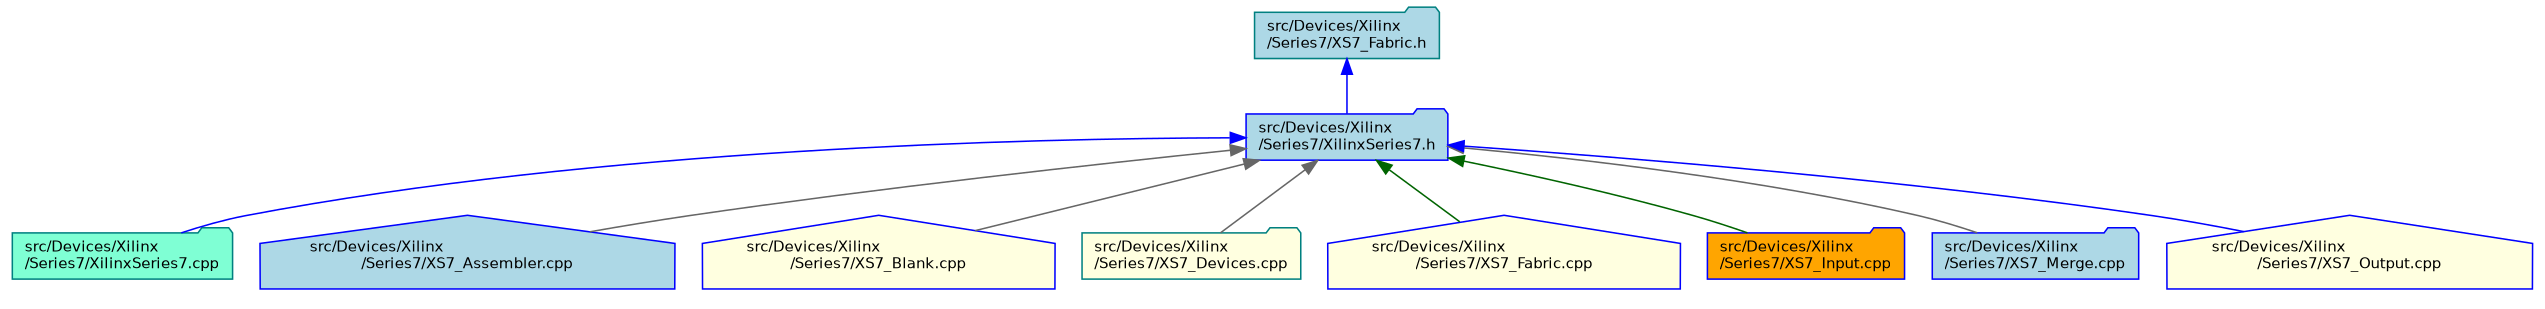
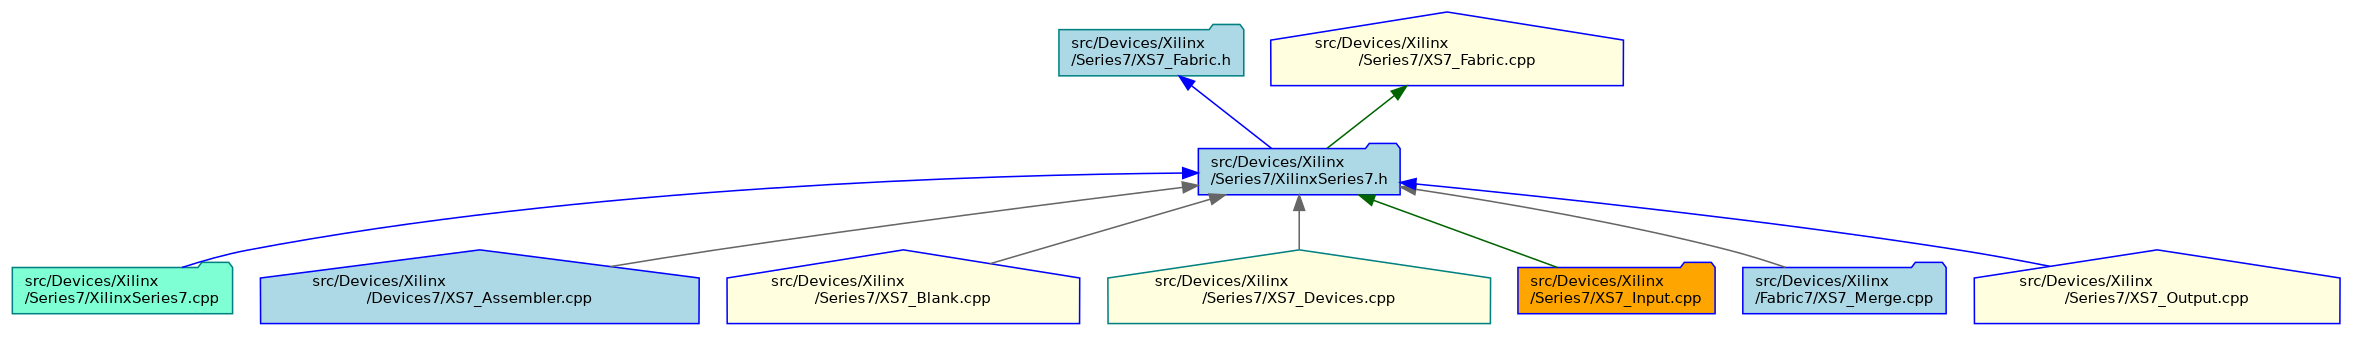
(1425, 196) -> (1361, 122)
(467, 256) -> (480, 291)
(1191, 256) -> (1299, 291)
(2035, 256) -> (1844, 291)
